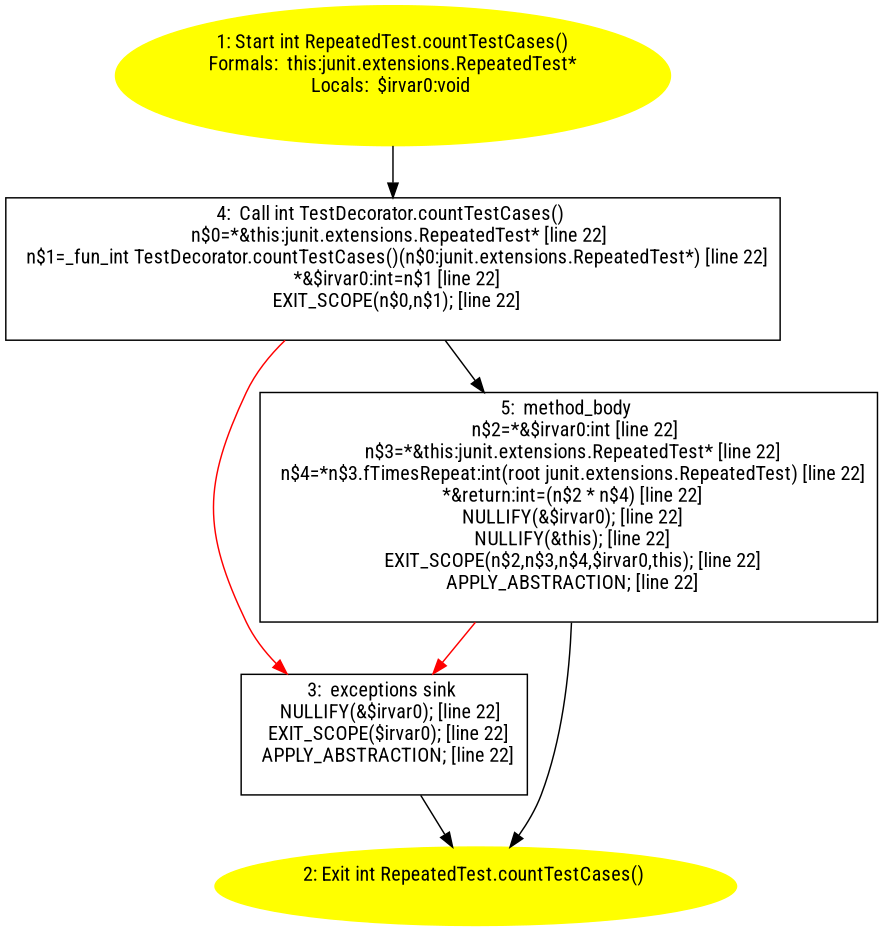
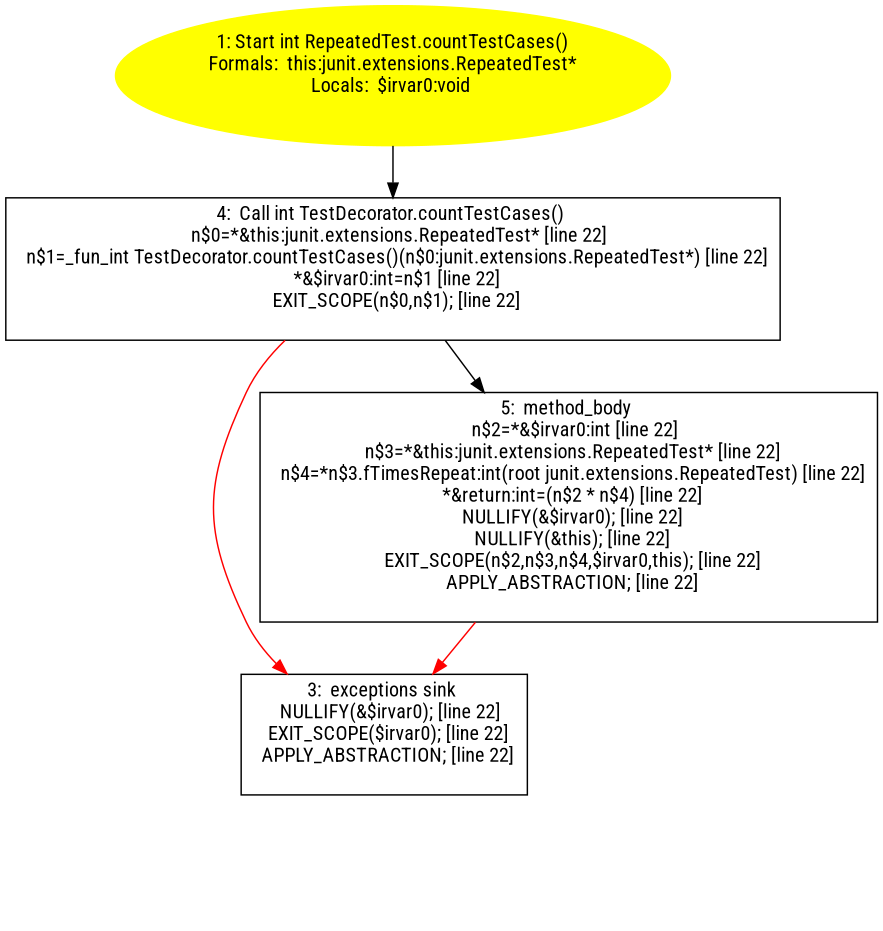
(476, 886) -> none
